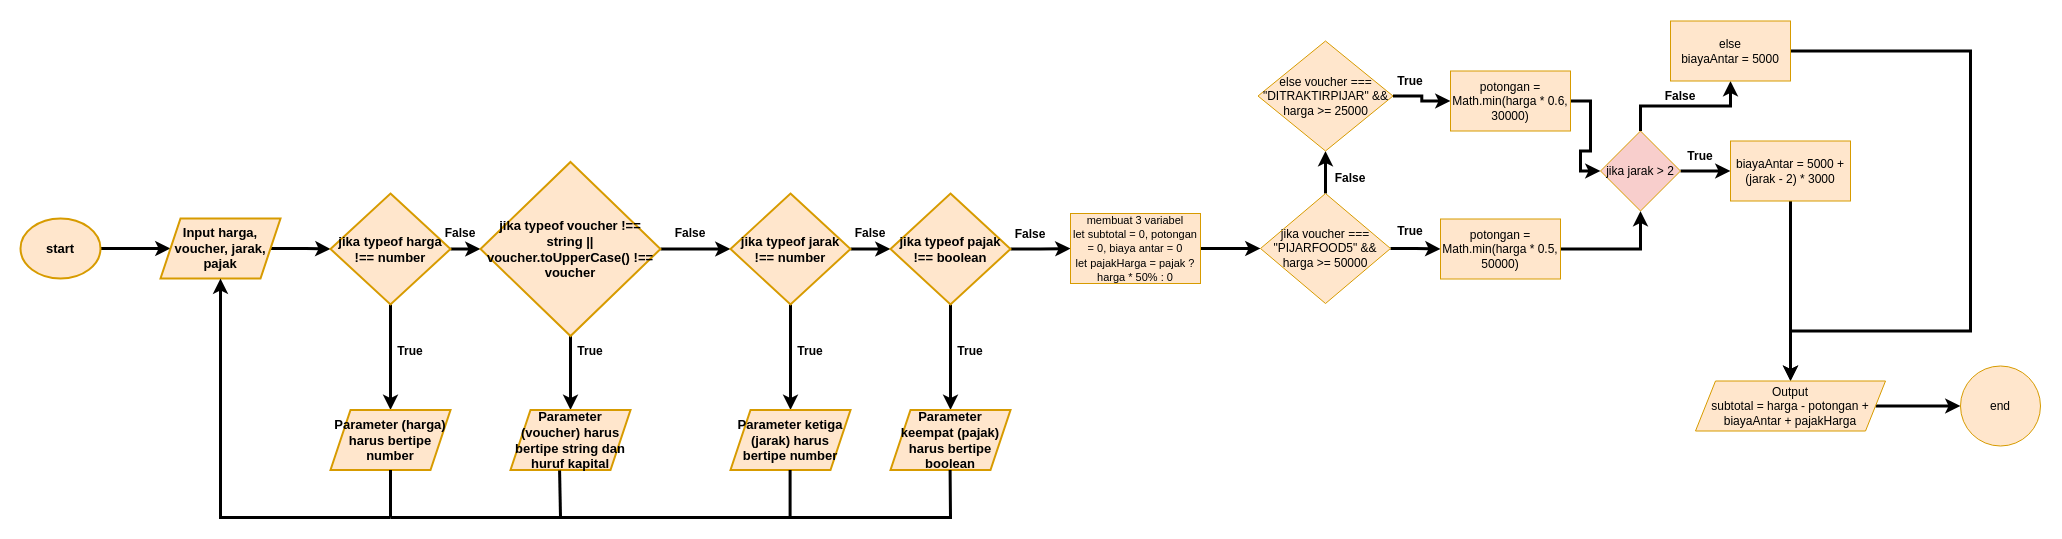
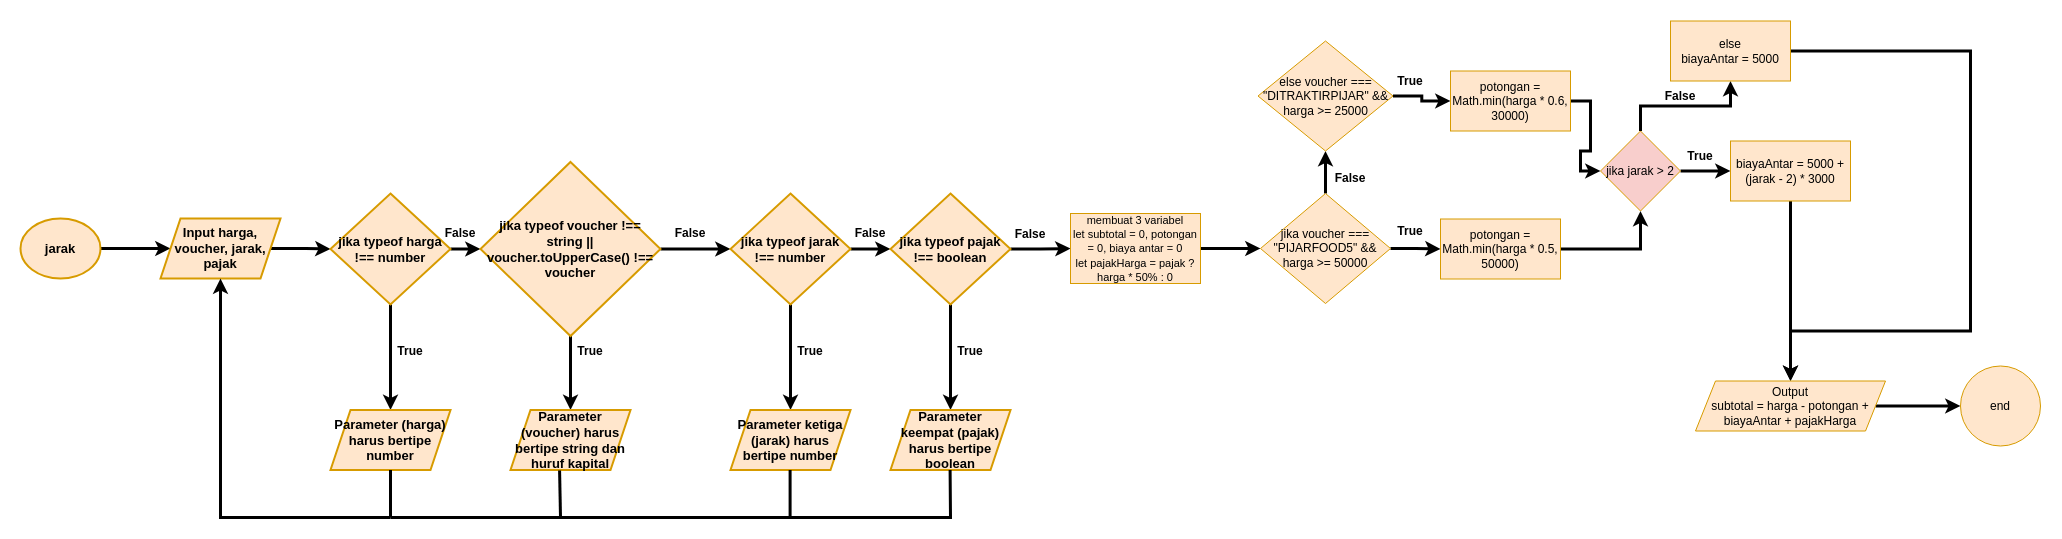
(61, 249) -> (61, 249)
